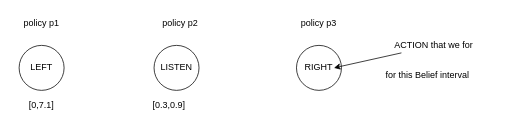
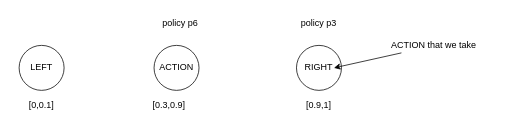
(42, 23) -> none
(180, 23) -> (180, 23)
(435, 45) -> (435, 45)
(177, 68) -> (177, 68)
(428, 75) -> none
(42, 105) -> (42, 105)
none -> (319, 105)
